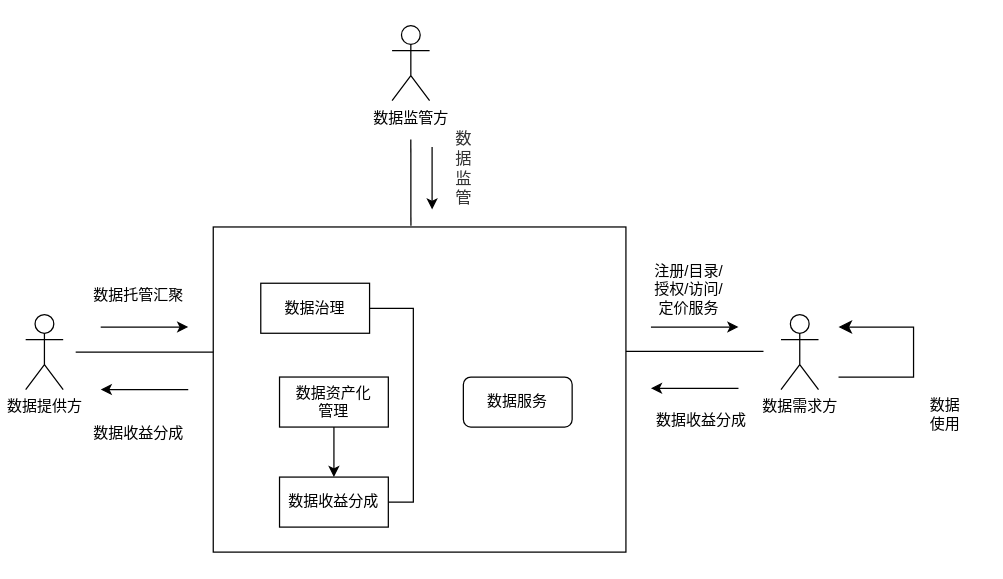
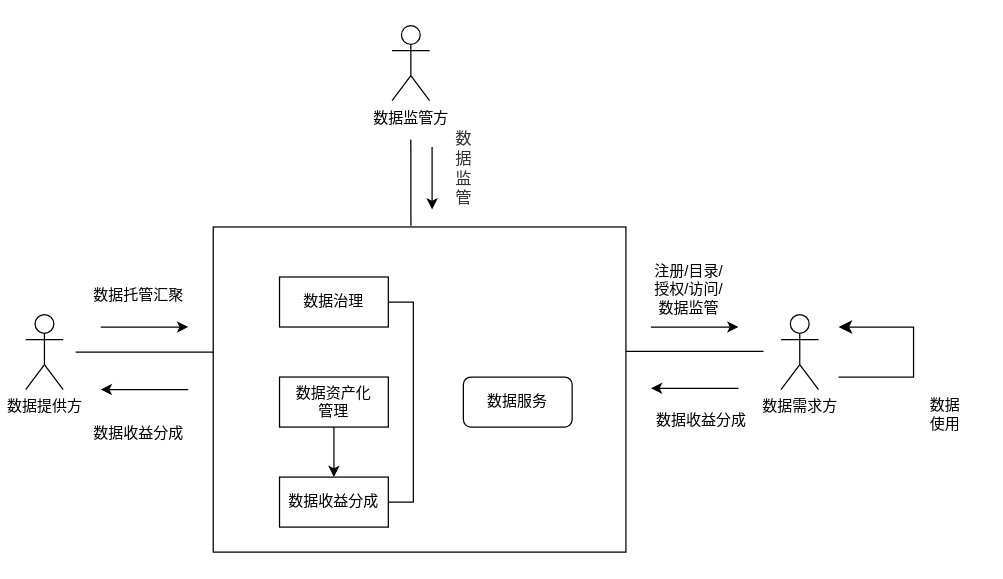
(689, 289) -> (689, 289)
(315, 308) -> (334, 302)
